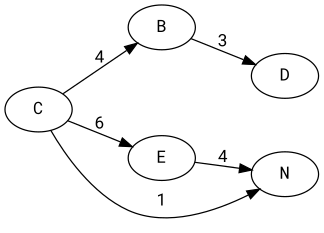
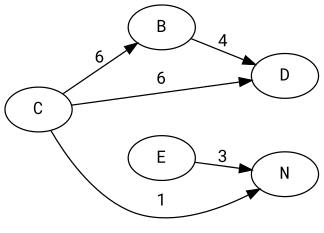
(223, 42) -> (223, 42)
(100, 58) -> (100, 58)
(94, 131) -> (155, 94)
(223, 157) -> (223, 157)
